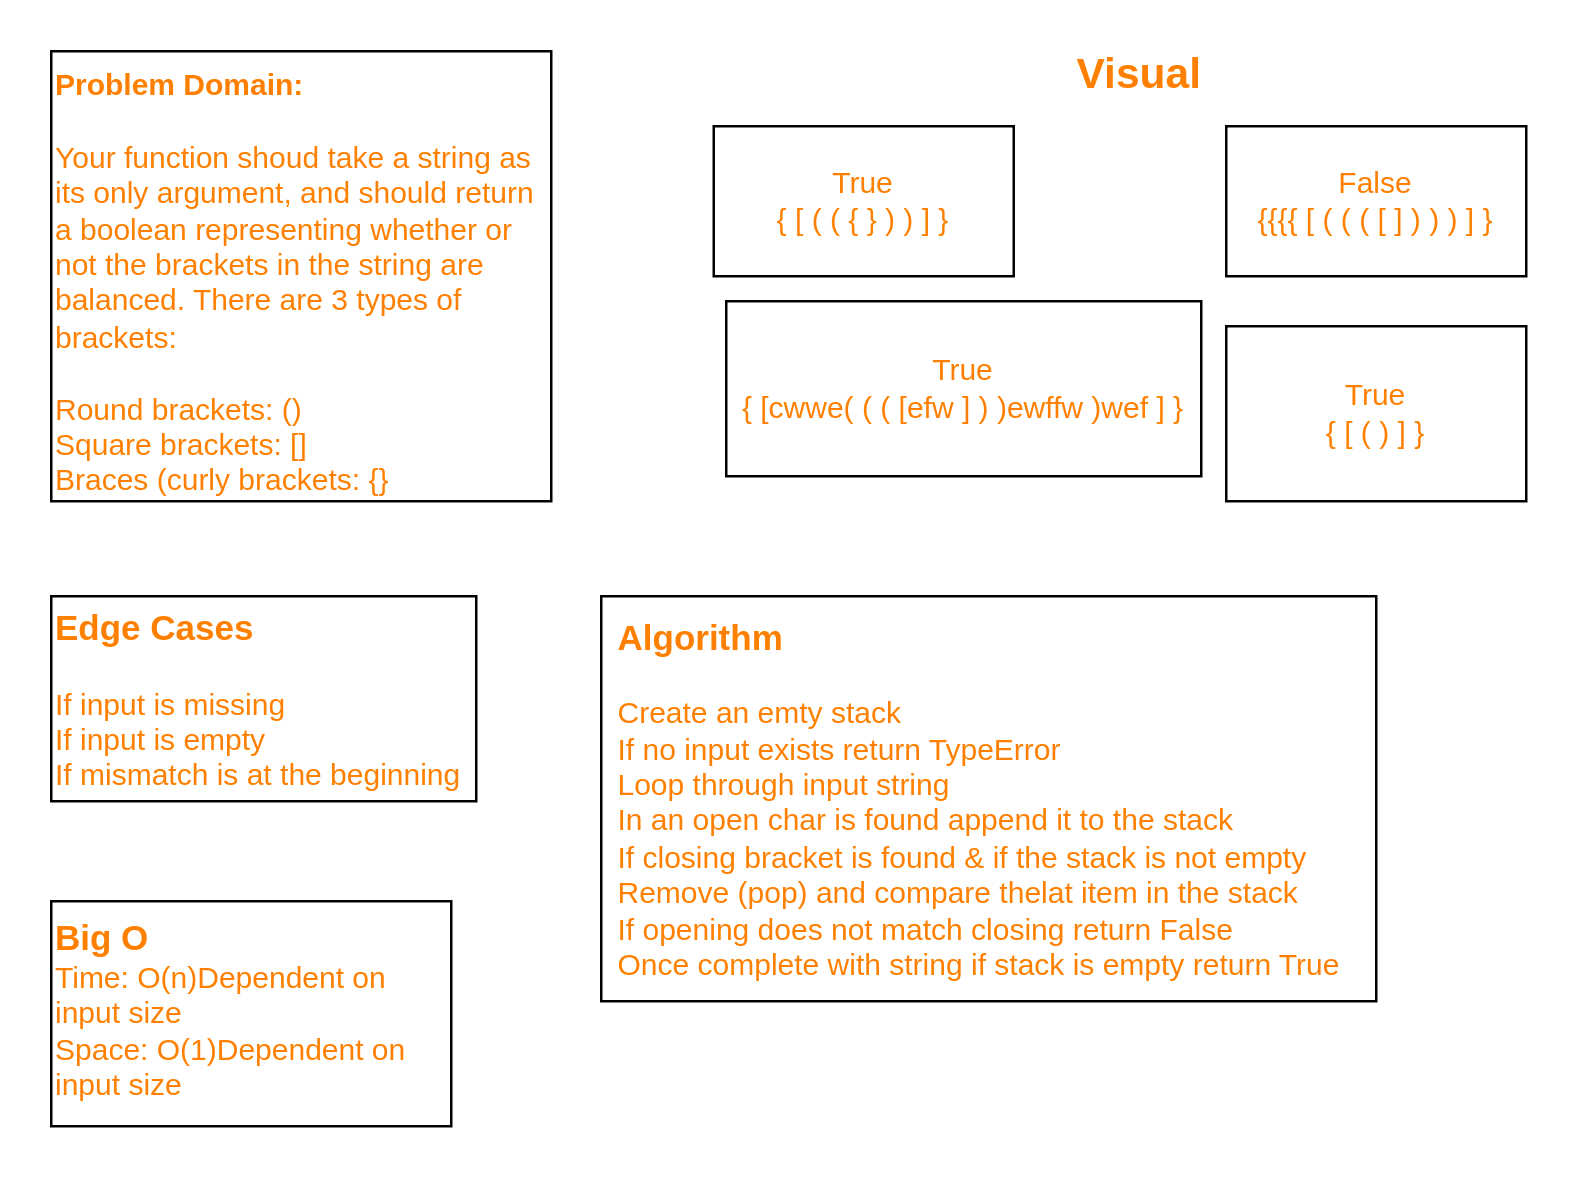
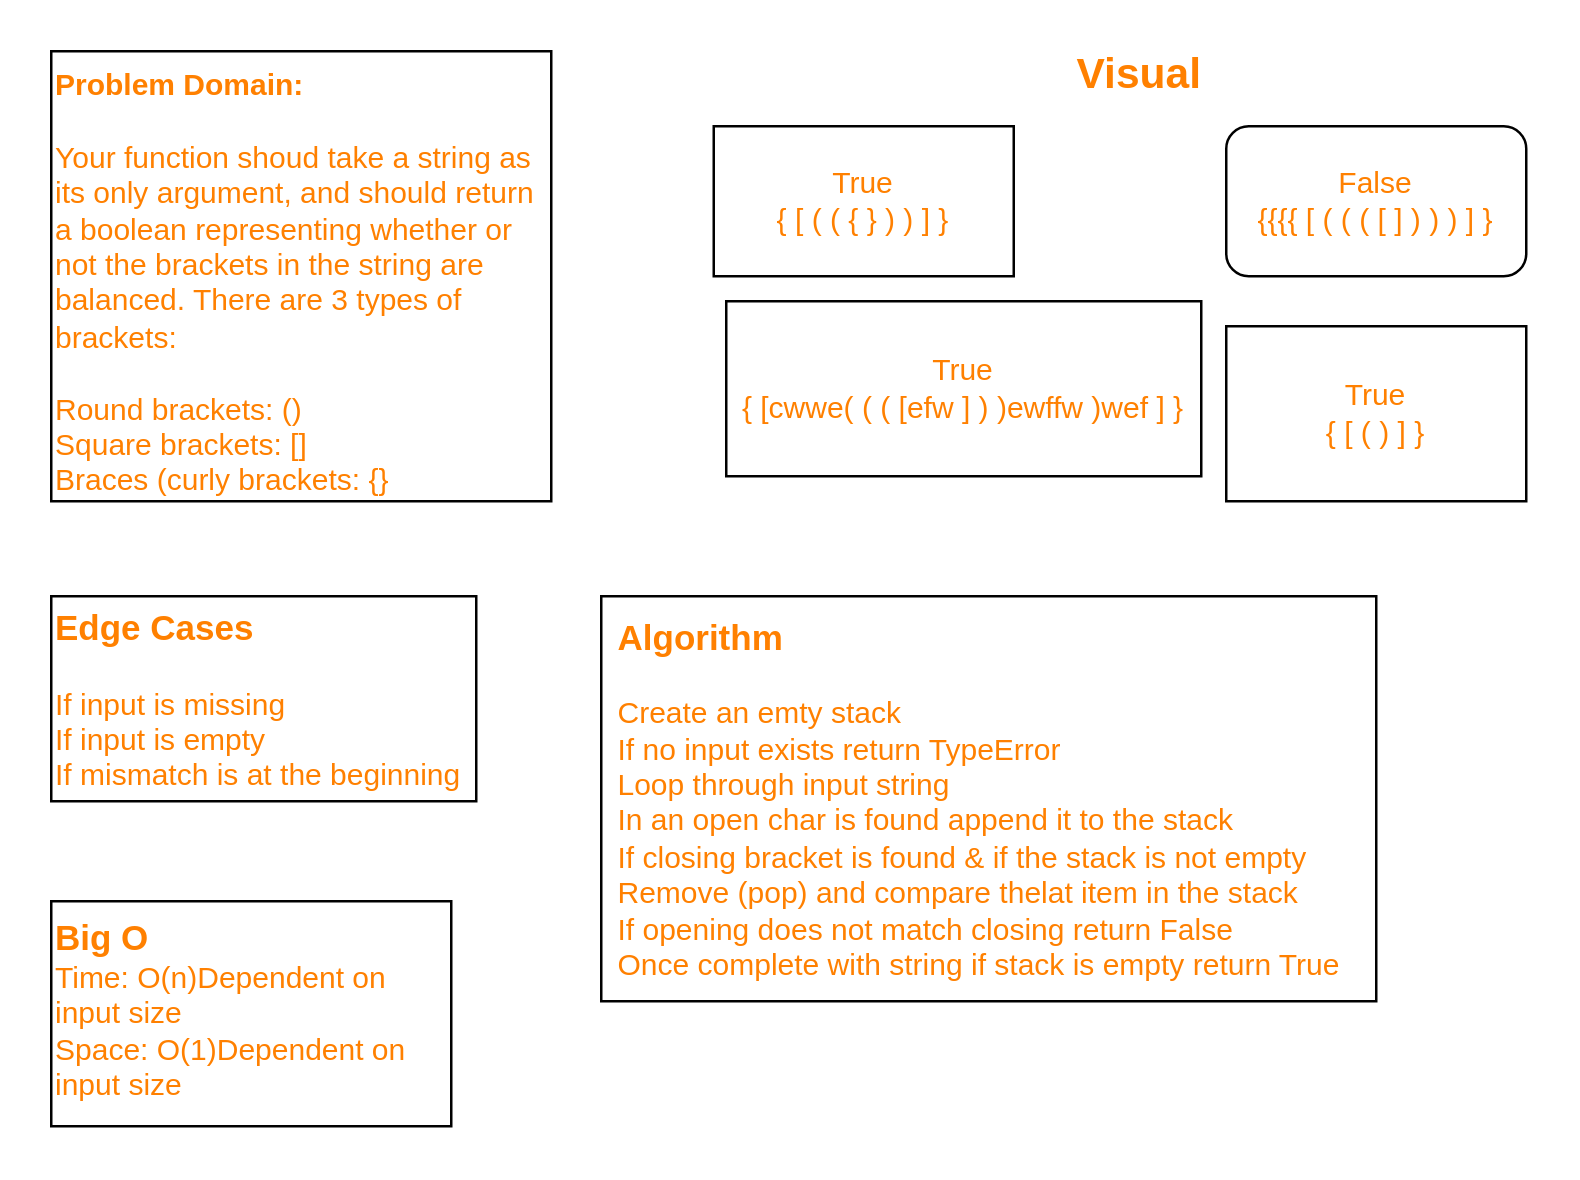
(1376, 201) -> (1376, 201)
